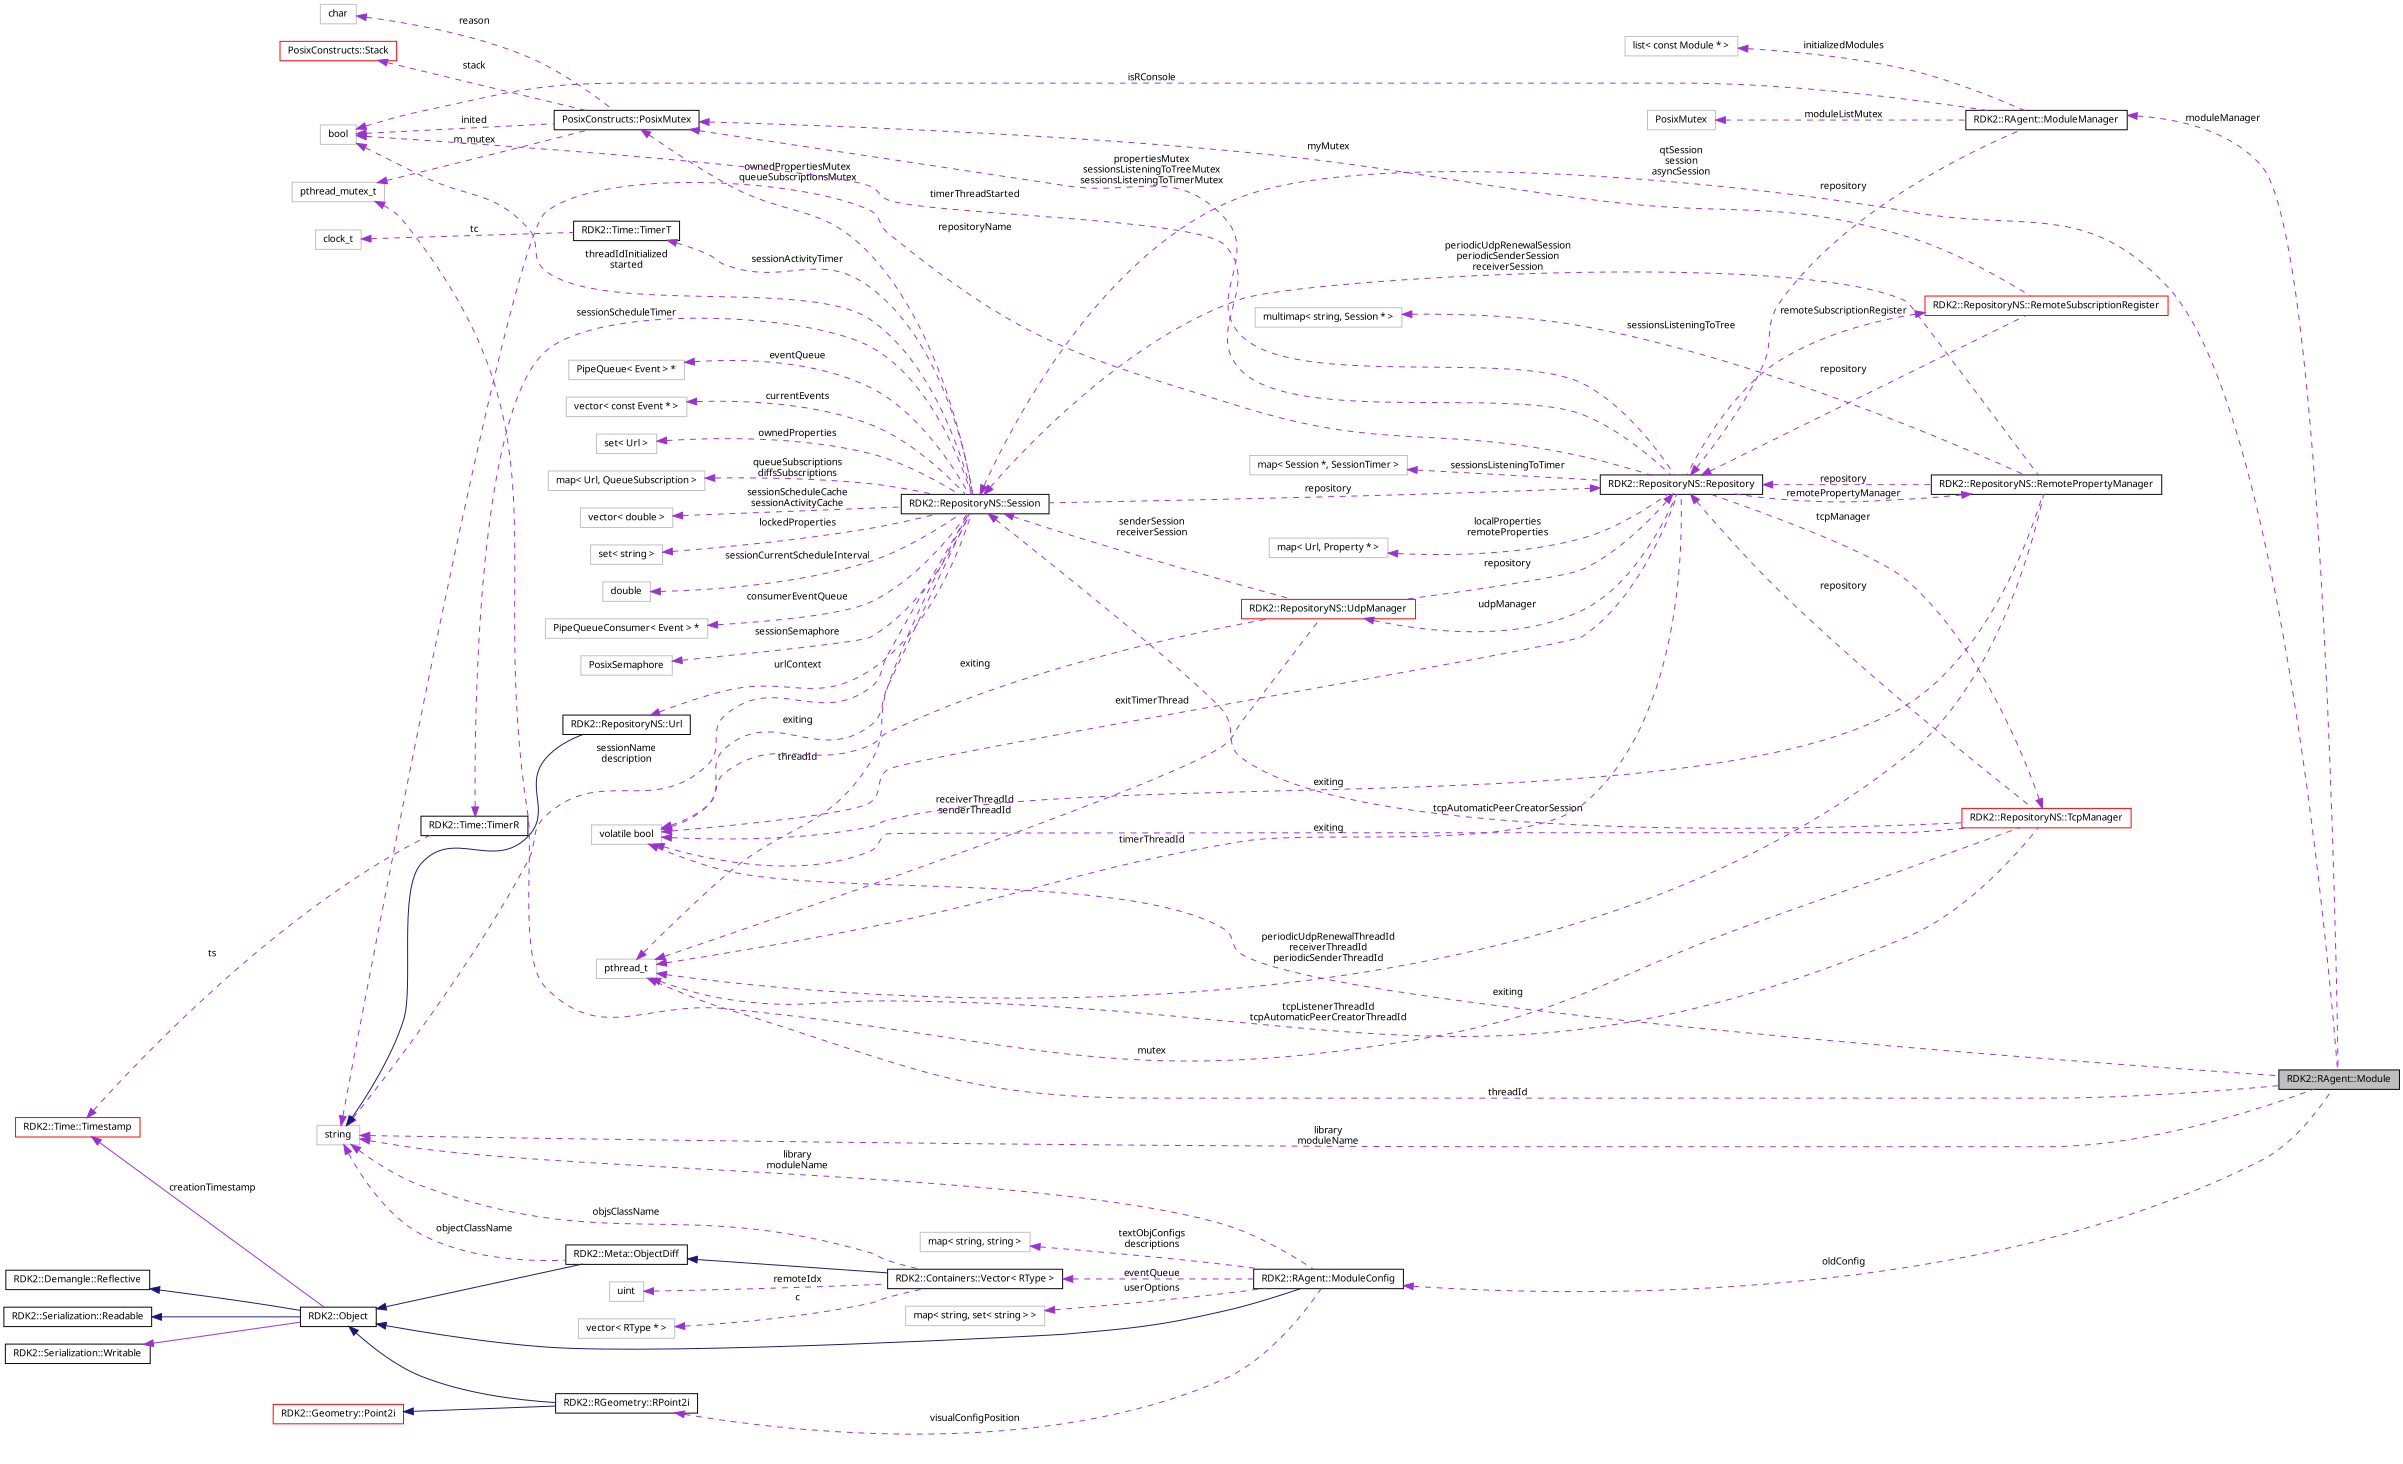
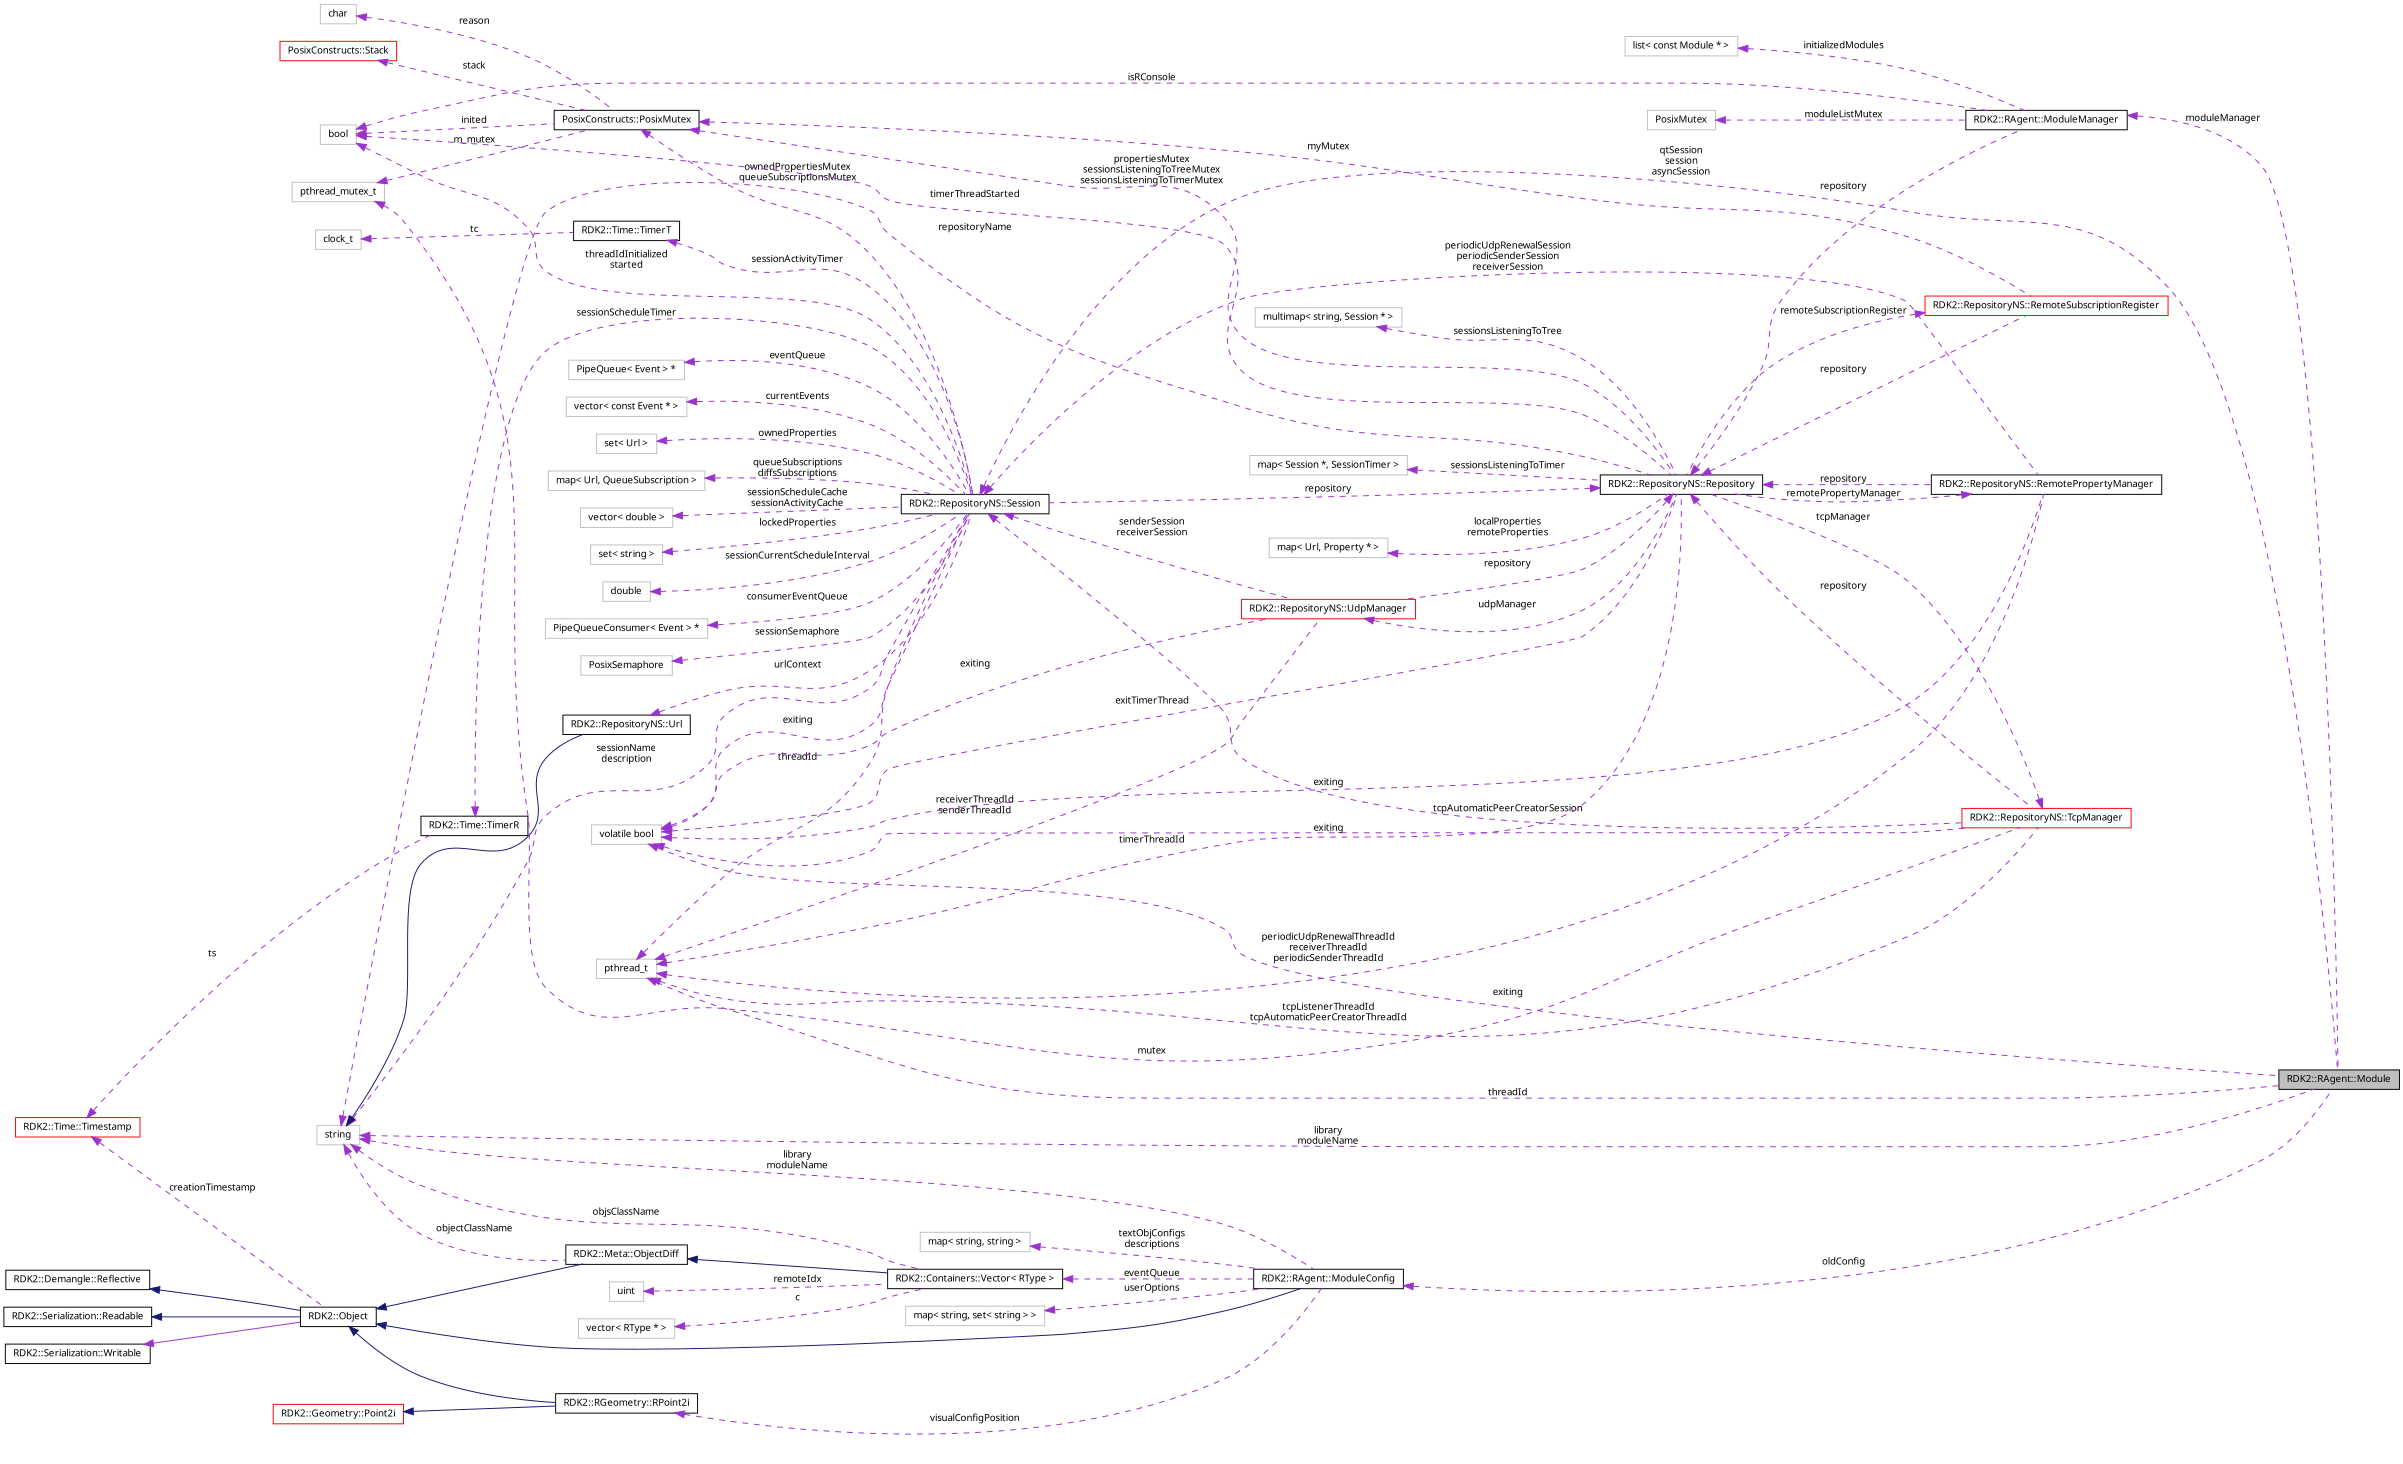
(1727, 362) -> (1560, 348)
(212, 1225) -> (212, 1225)
